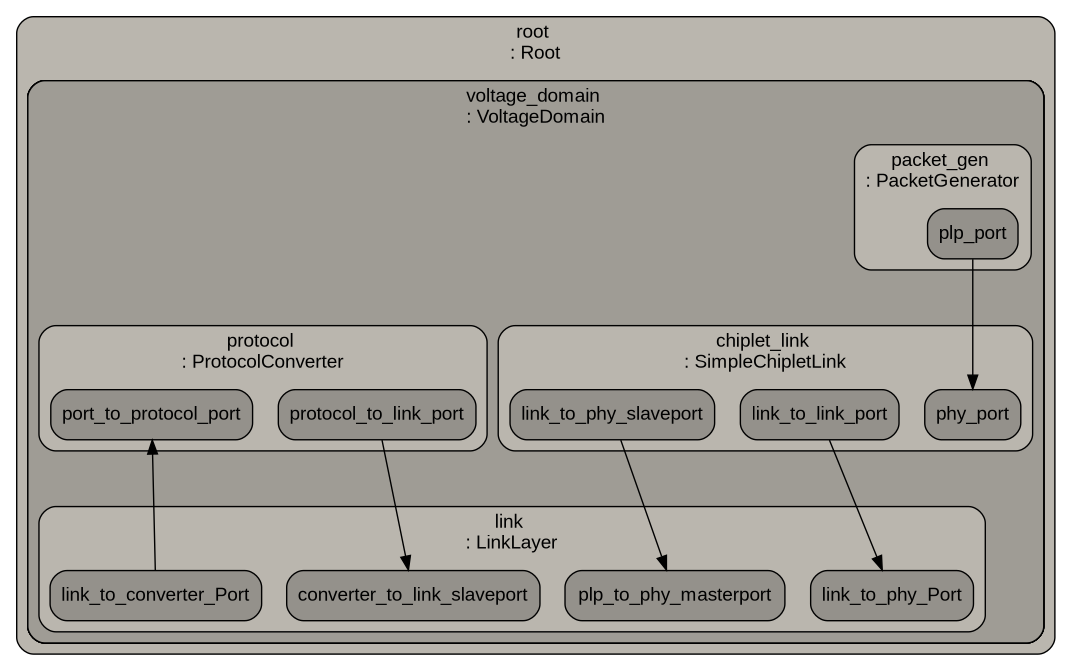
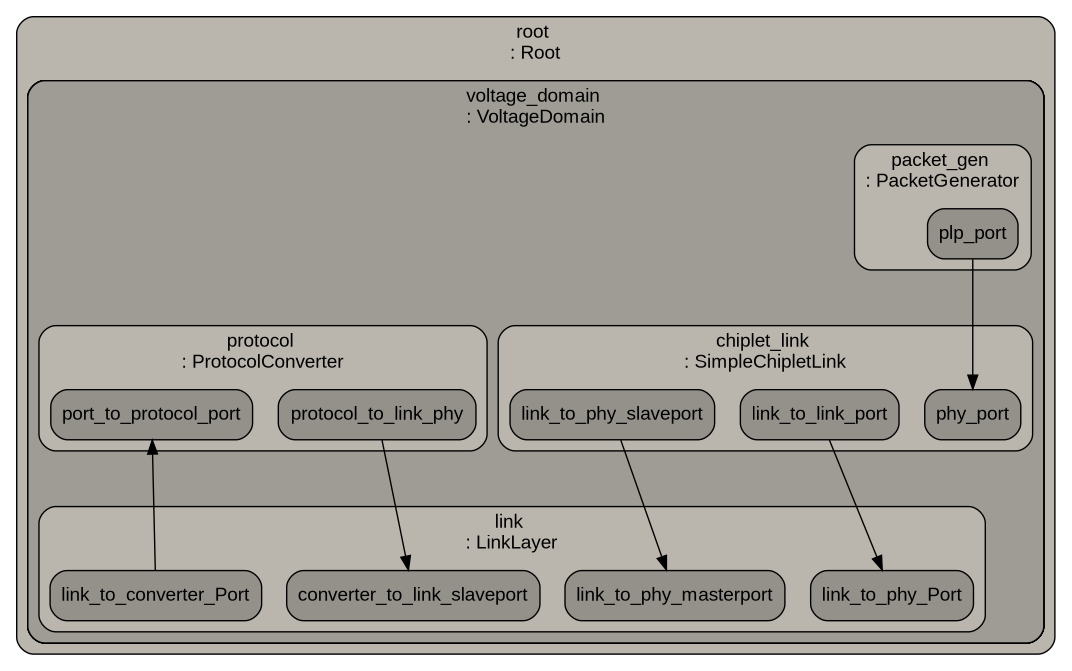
(377, 415) -> (377, 415)
(675, 596) -> (675, 596)
